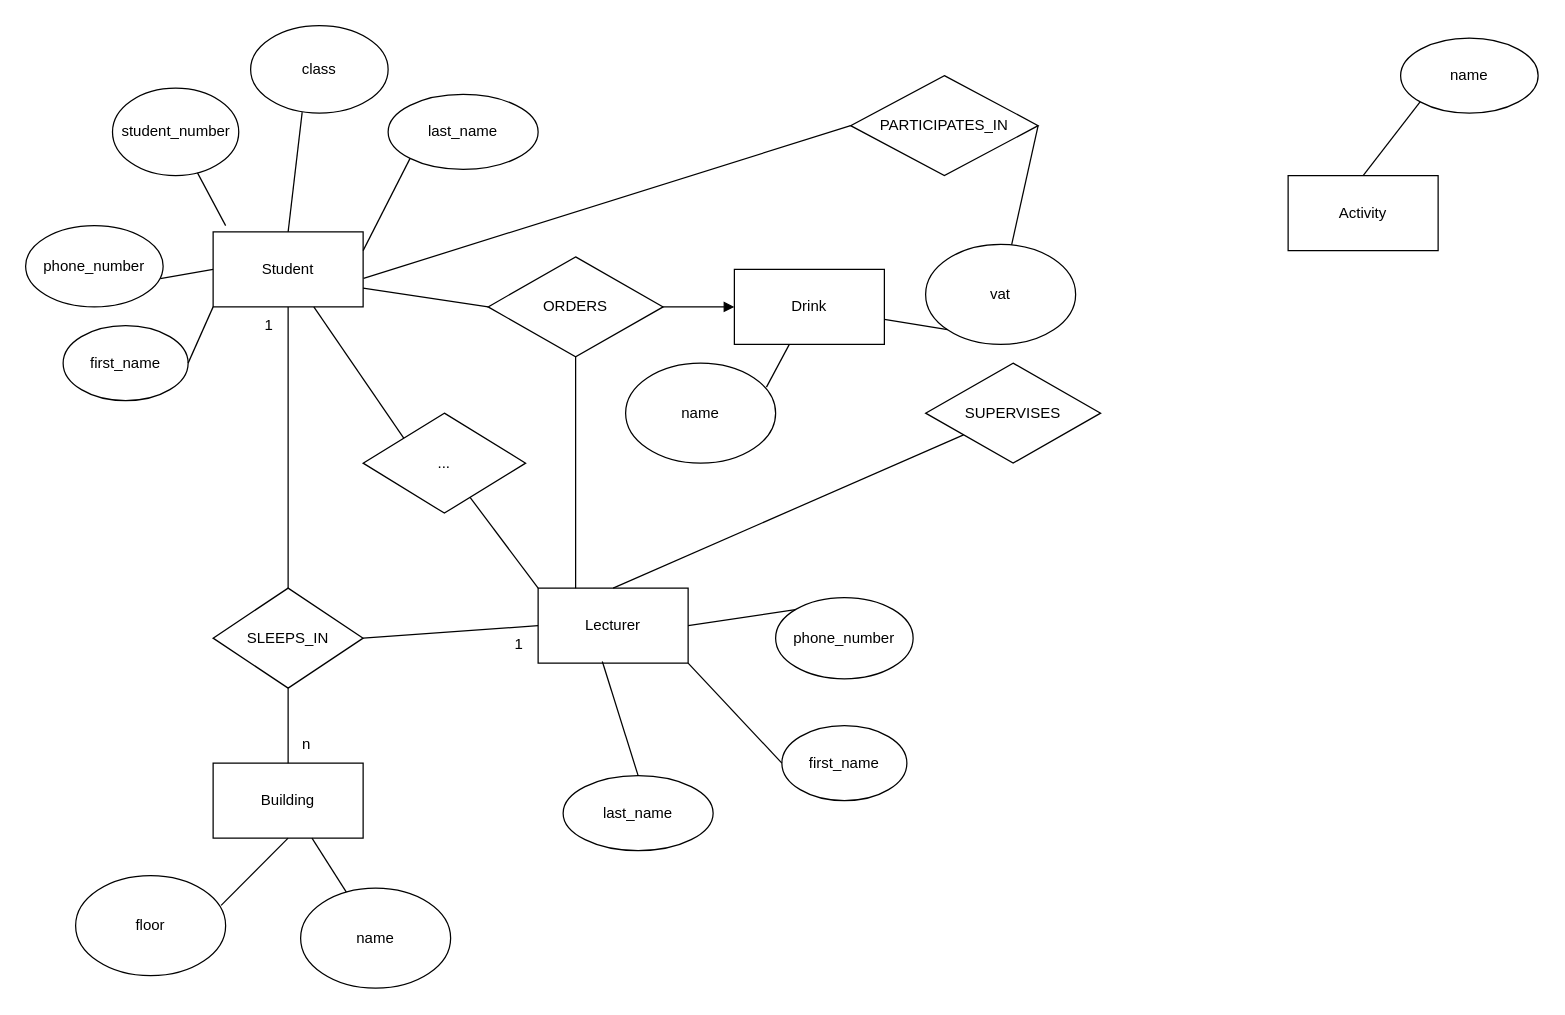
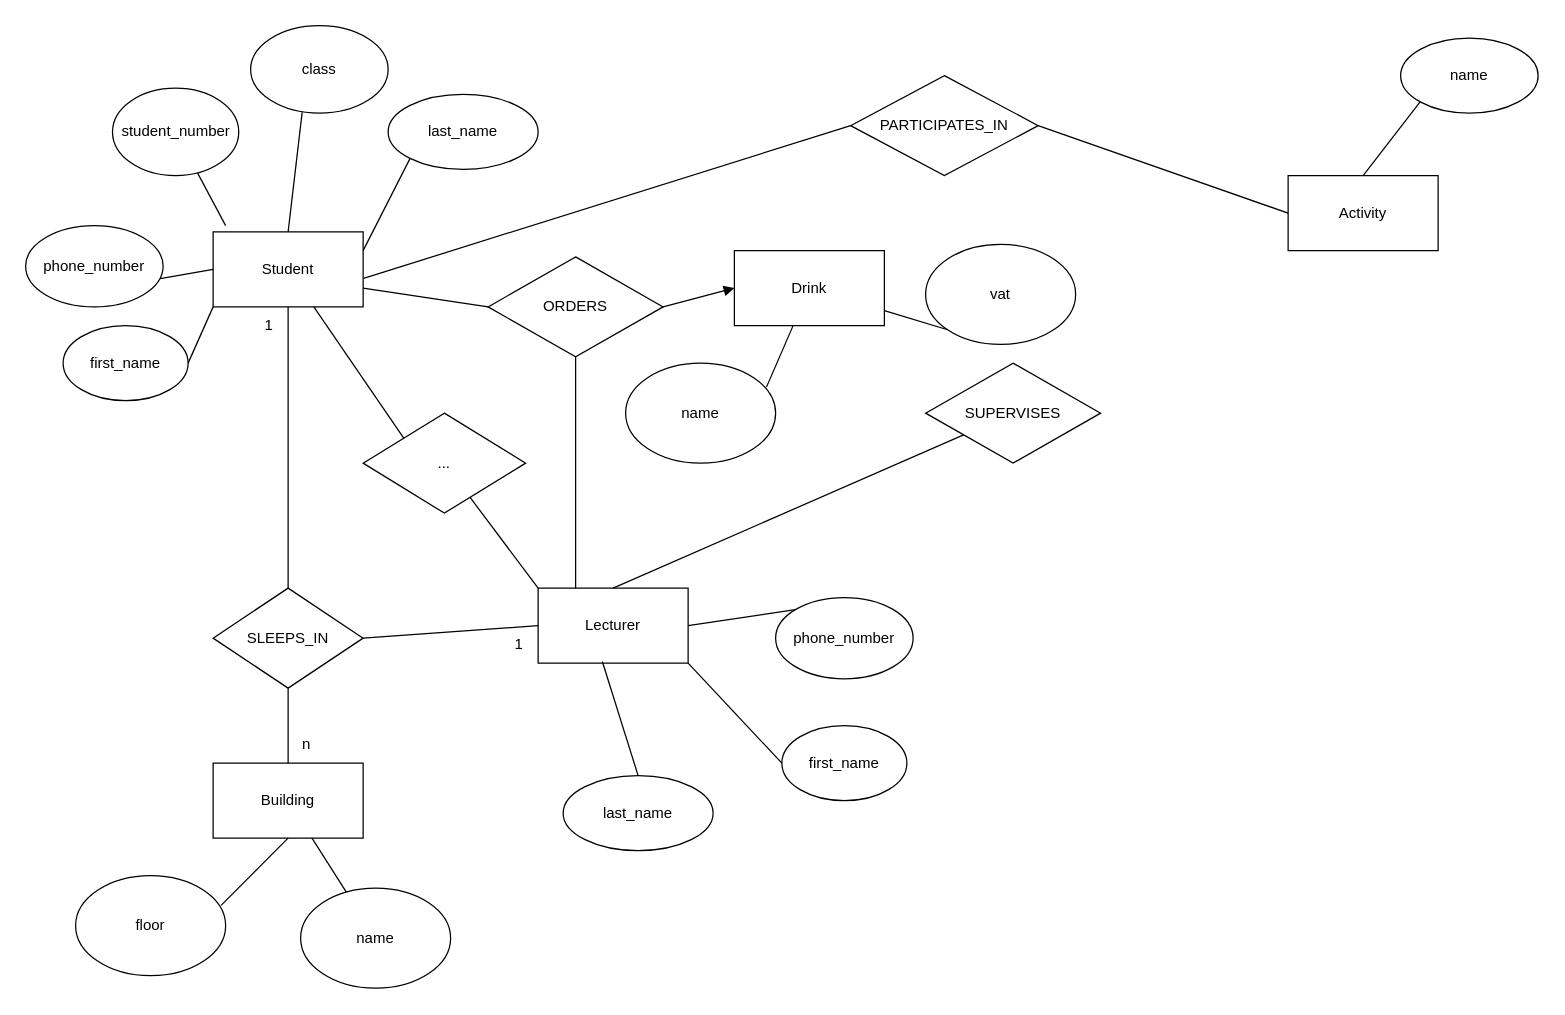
(1025, 185) -> (1163, 169)
(809, 307) -> (809, 288)
